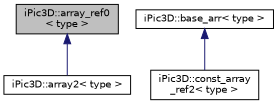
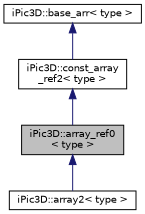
none -> (73, 112)
